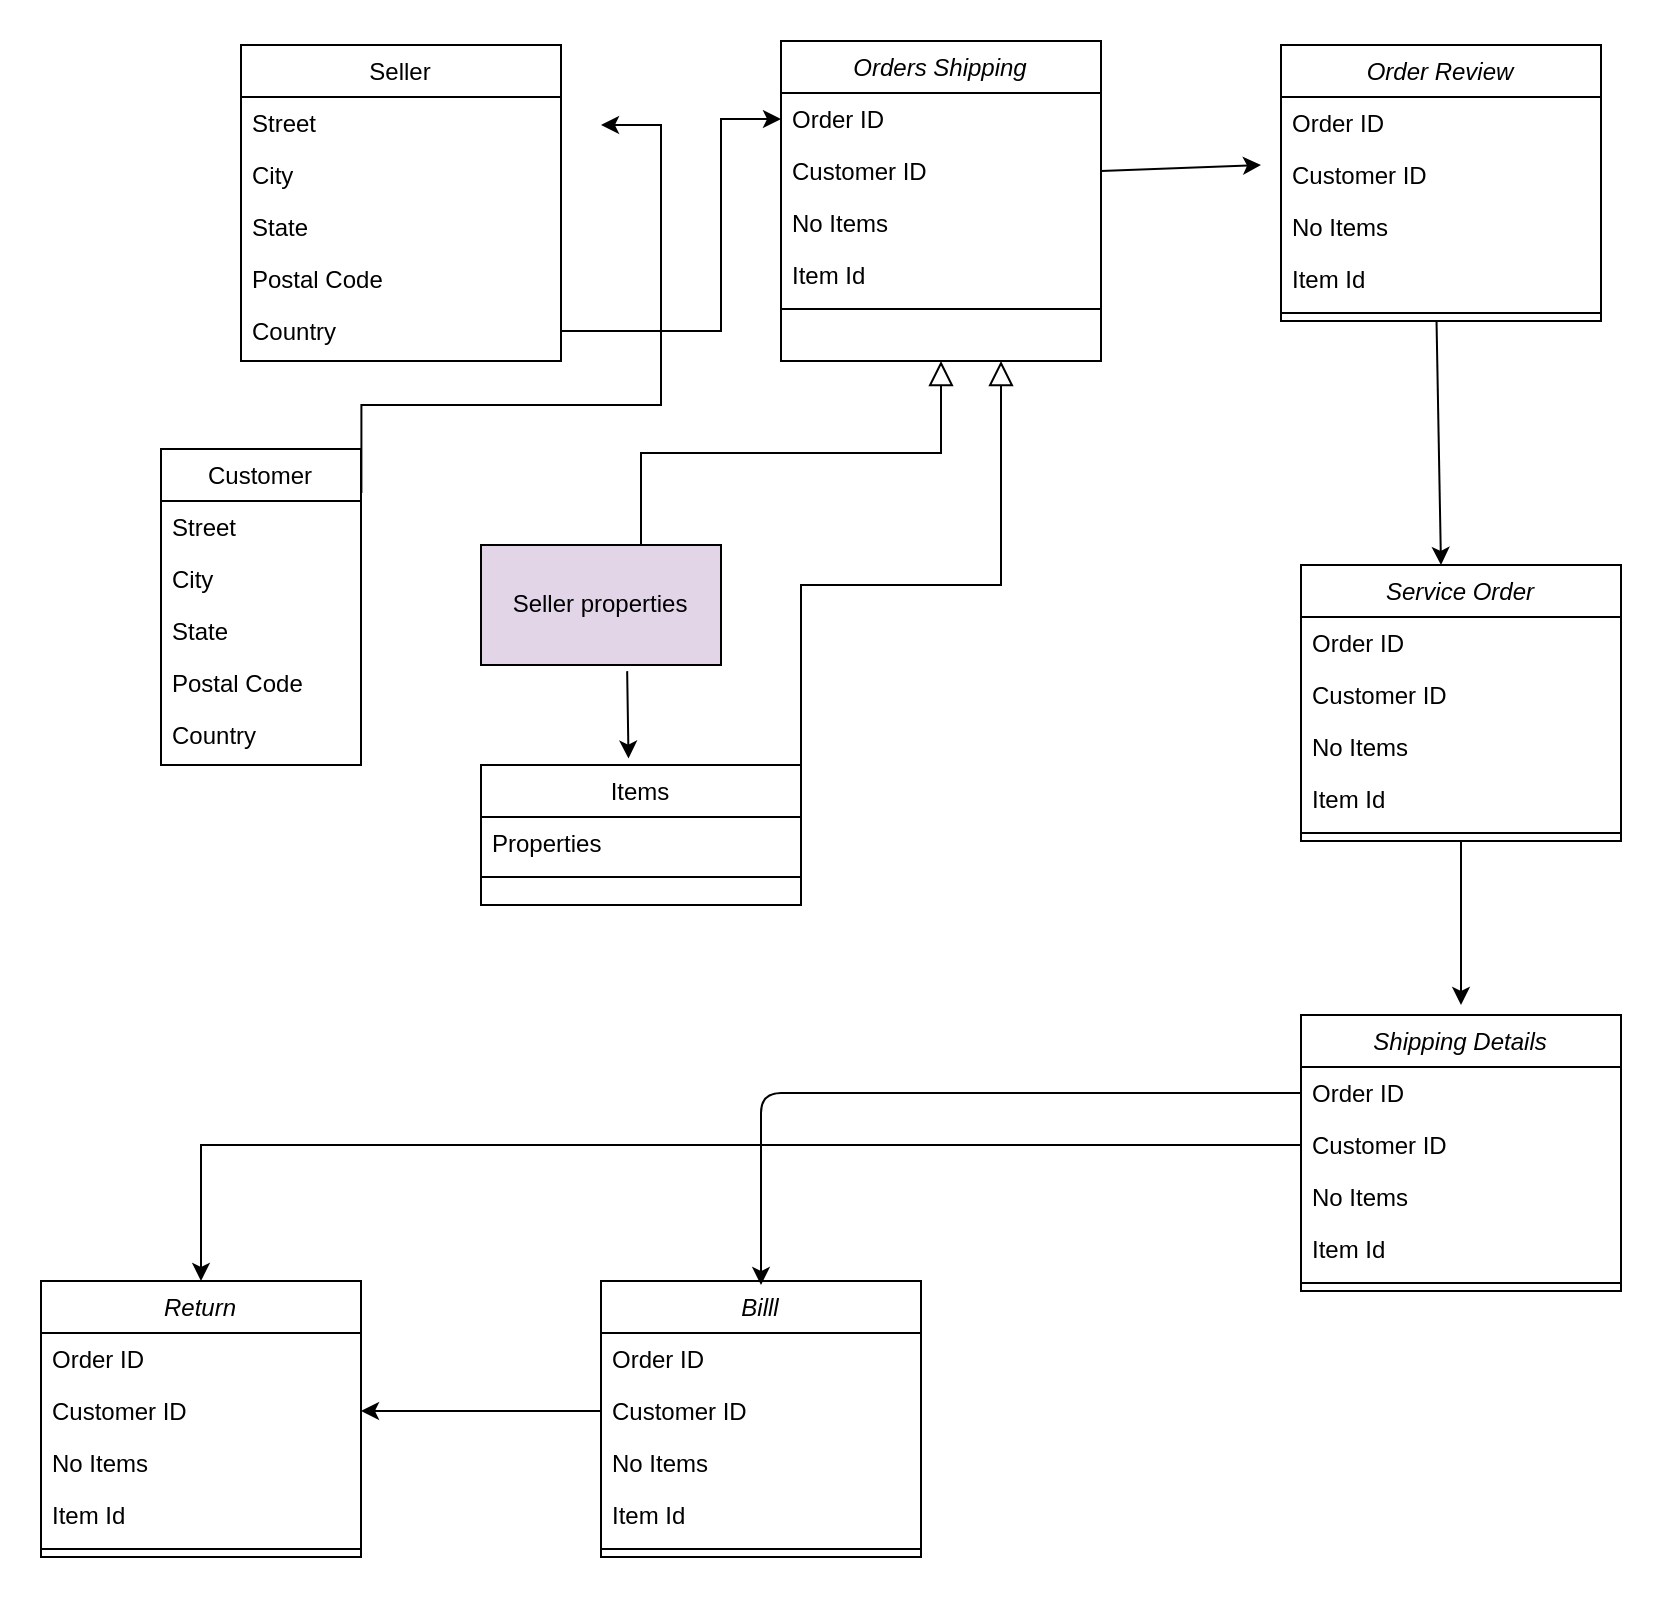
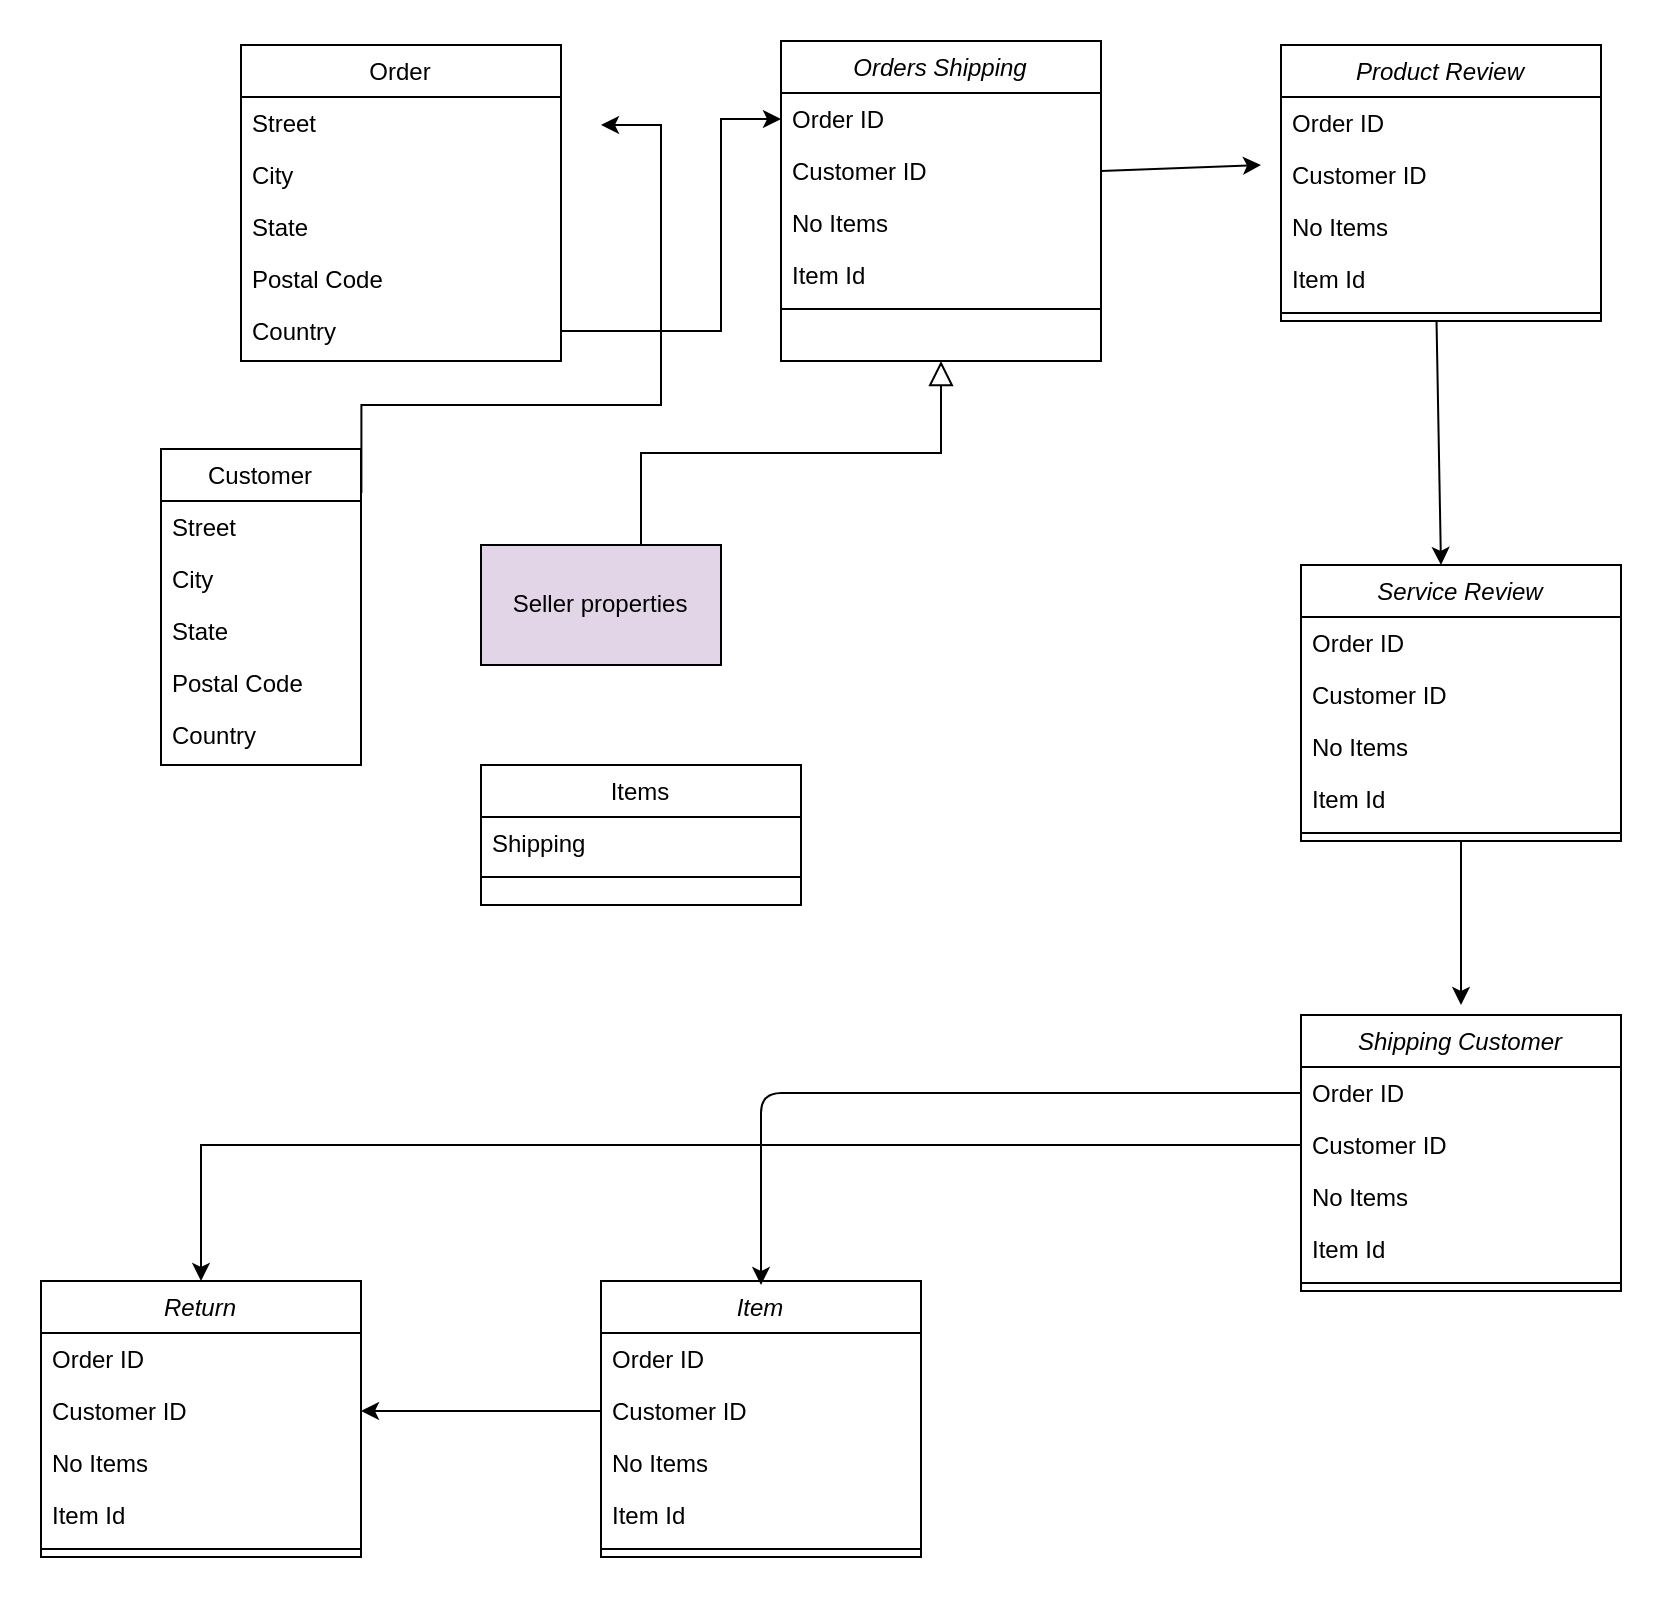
(400, 72) -> (400, 72)
(1440, 72) -> (1440, 72)
(910, 585) -> none
(1460, 592) -> (1460, 592)
(628, 708) -> none
(556, 844) -> (540, 844)
(1460, 1042) -> (1460, 1042)
(760, 1308) -> (760, 1308)
